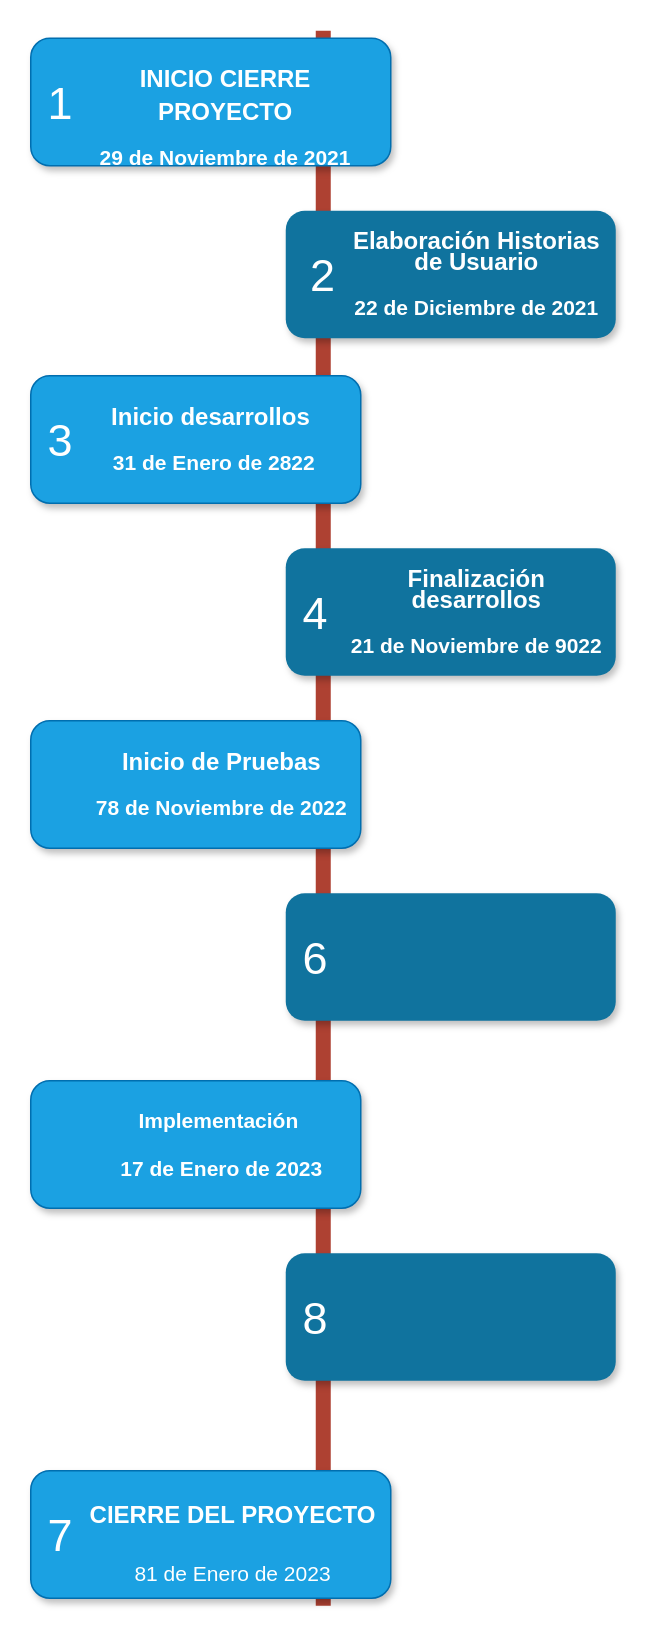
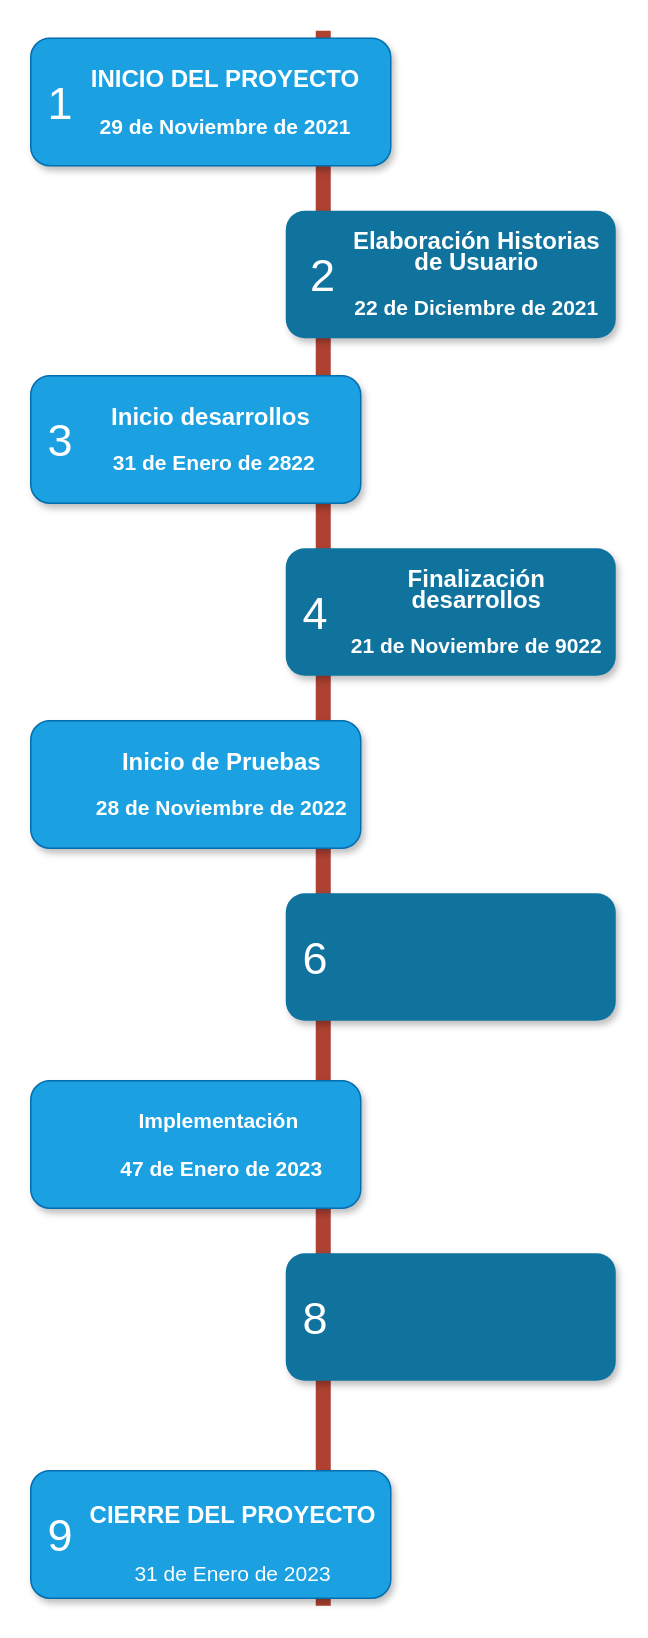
(226, 62) -> (226, 62)
(222, 785) -> (222, 785)
(222, 1145) -> (222, 1145)
(233, 1481) -> (233, 1481)
(61, 1535) -> (61, 1535)
